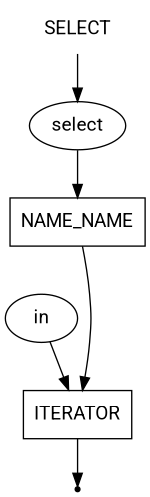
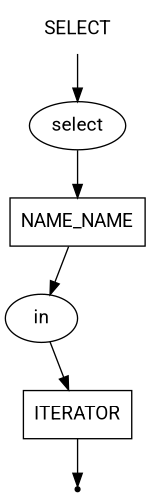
(91, 312) -> (62, 264)
